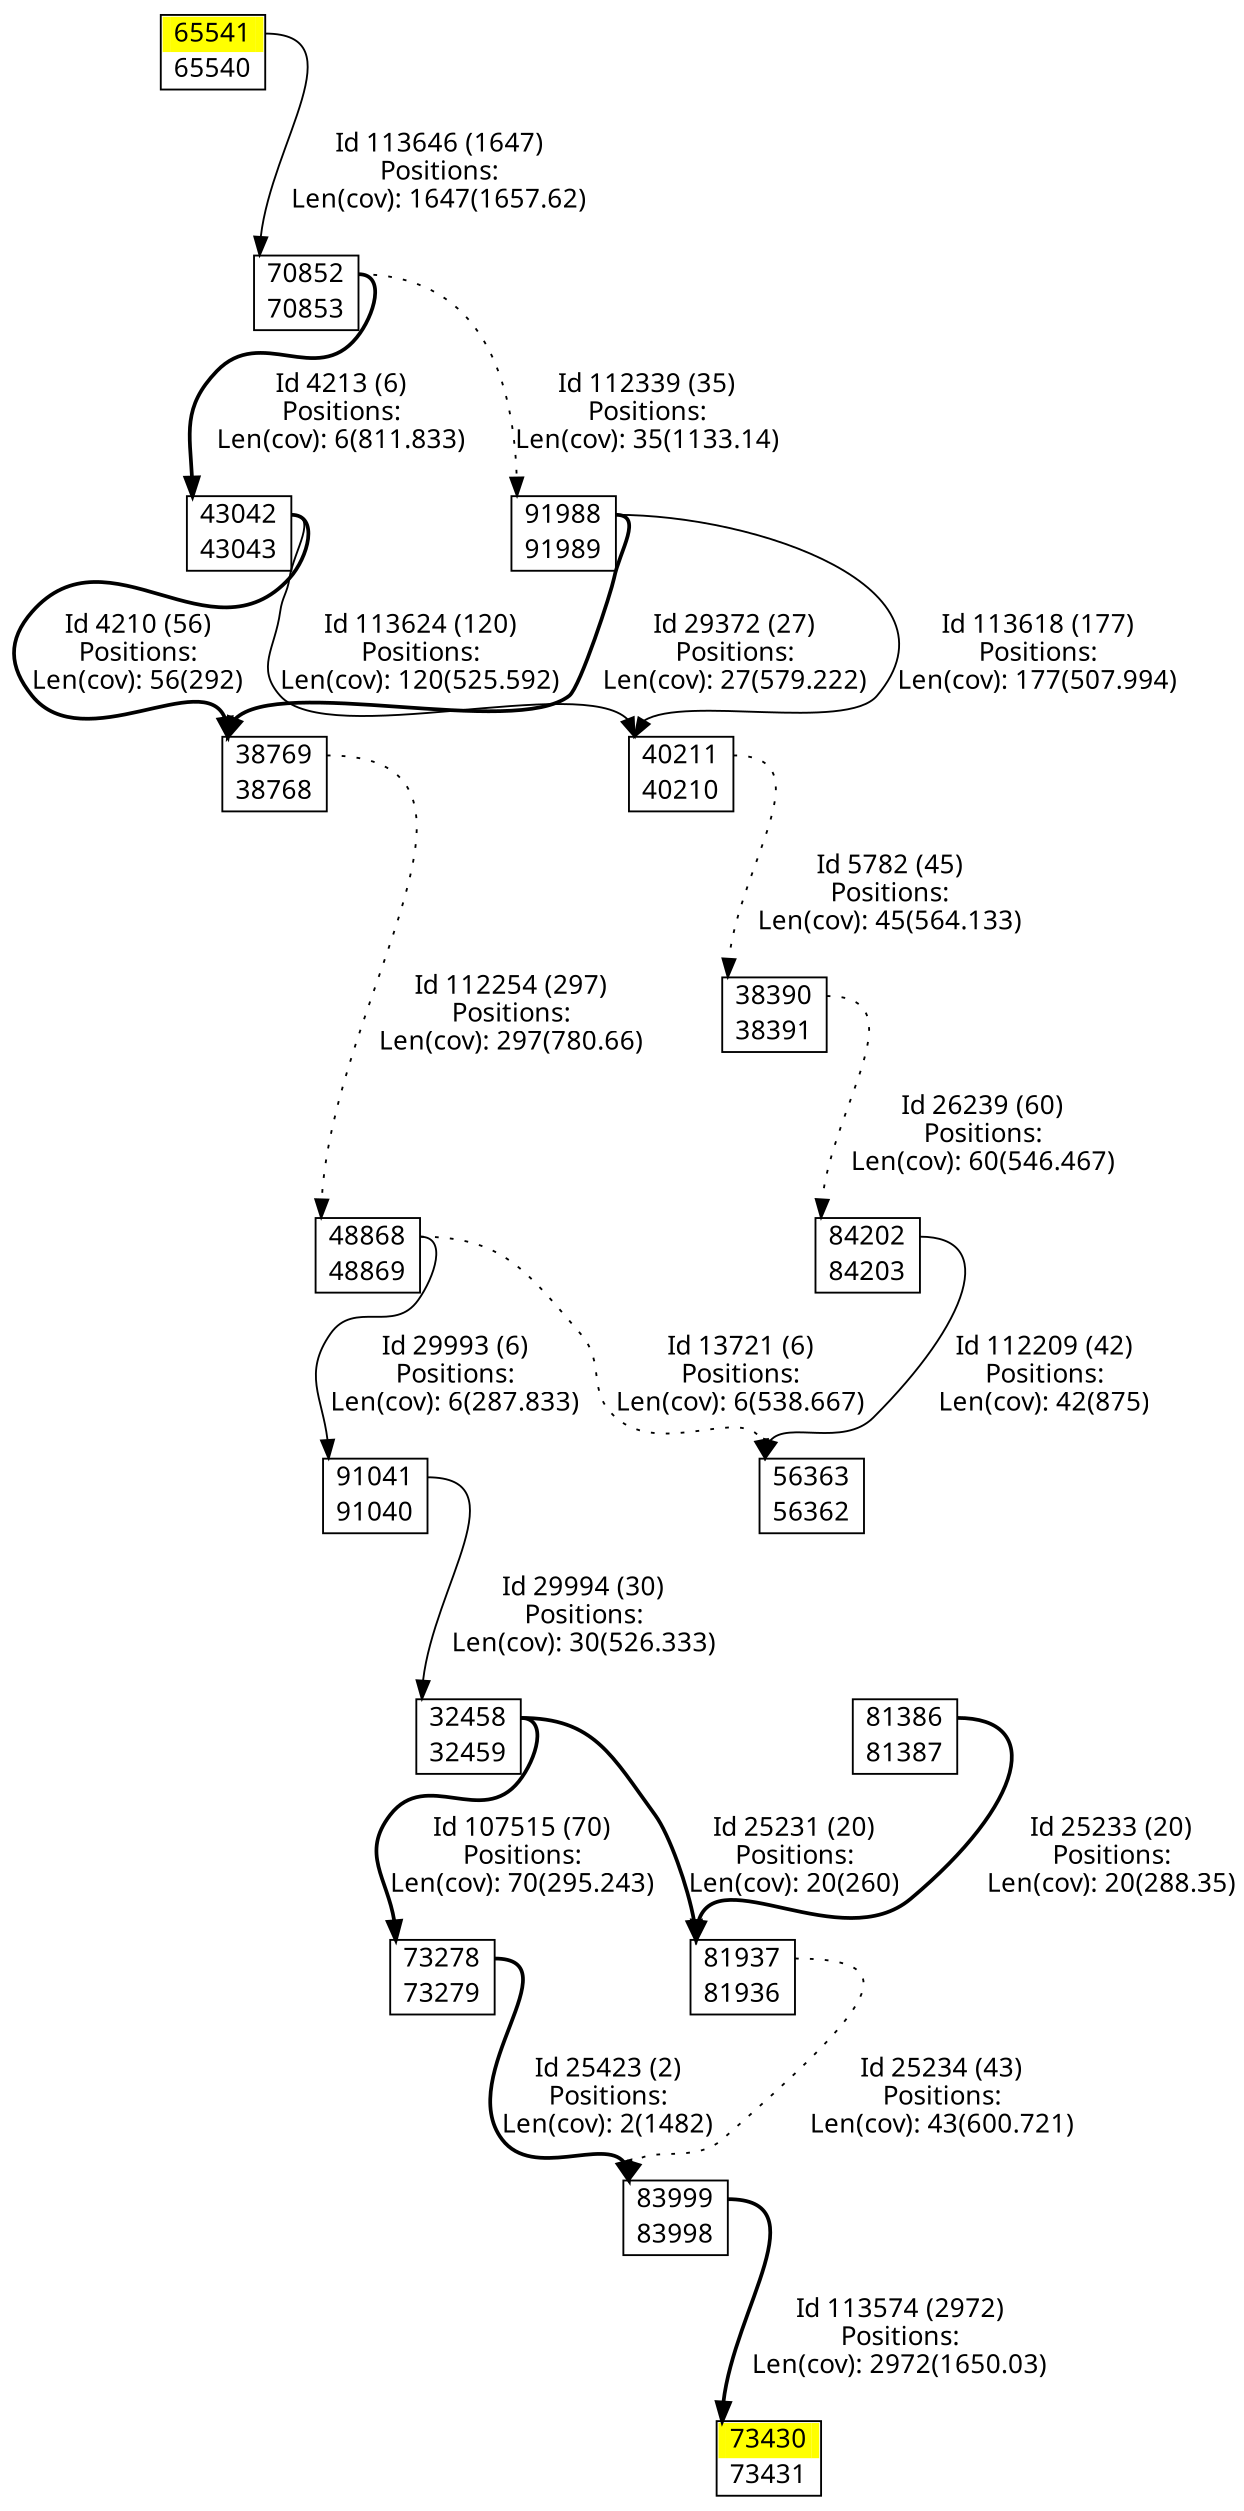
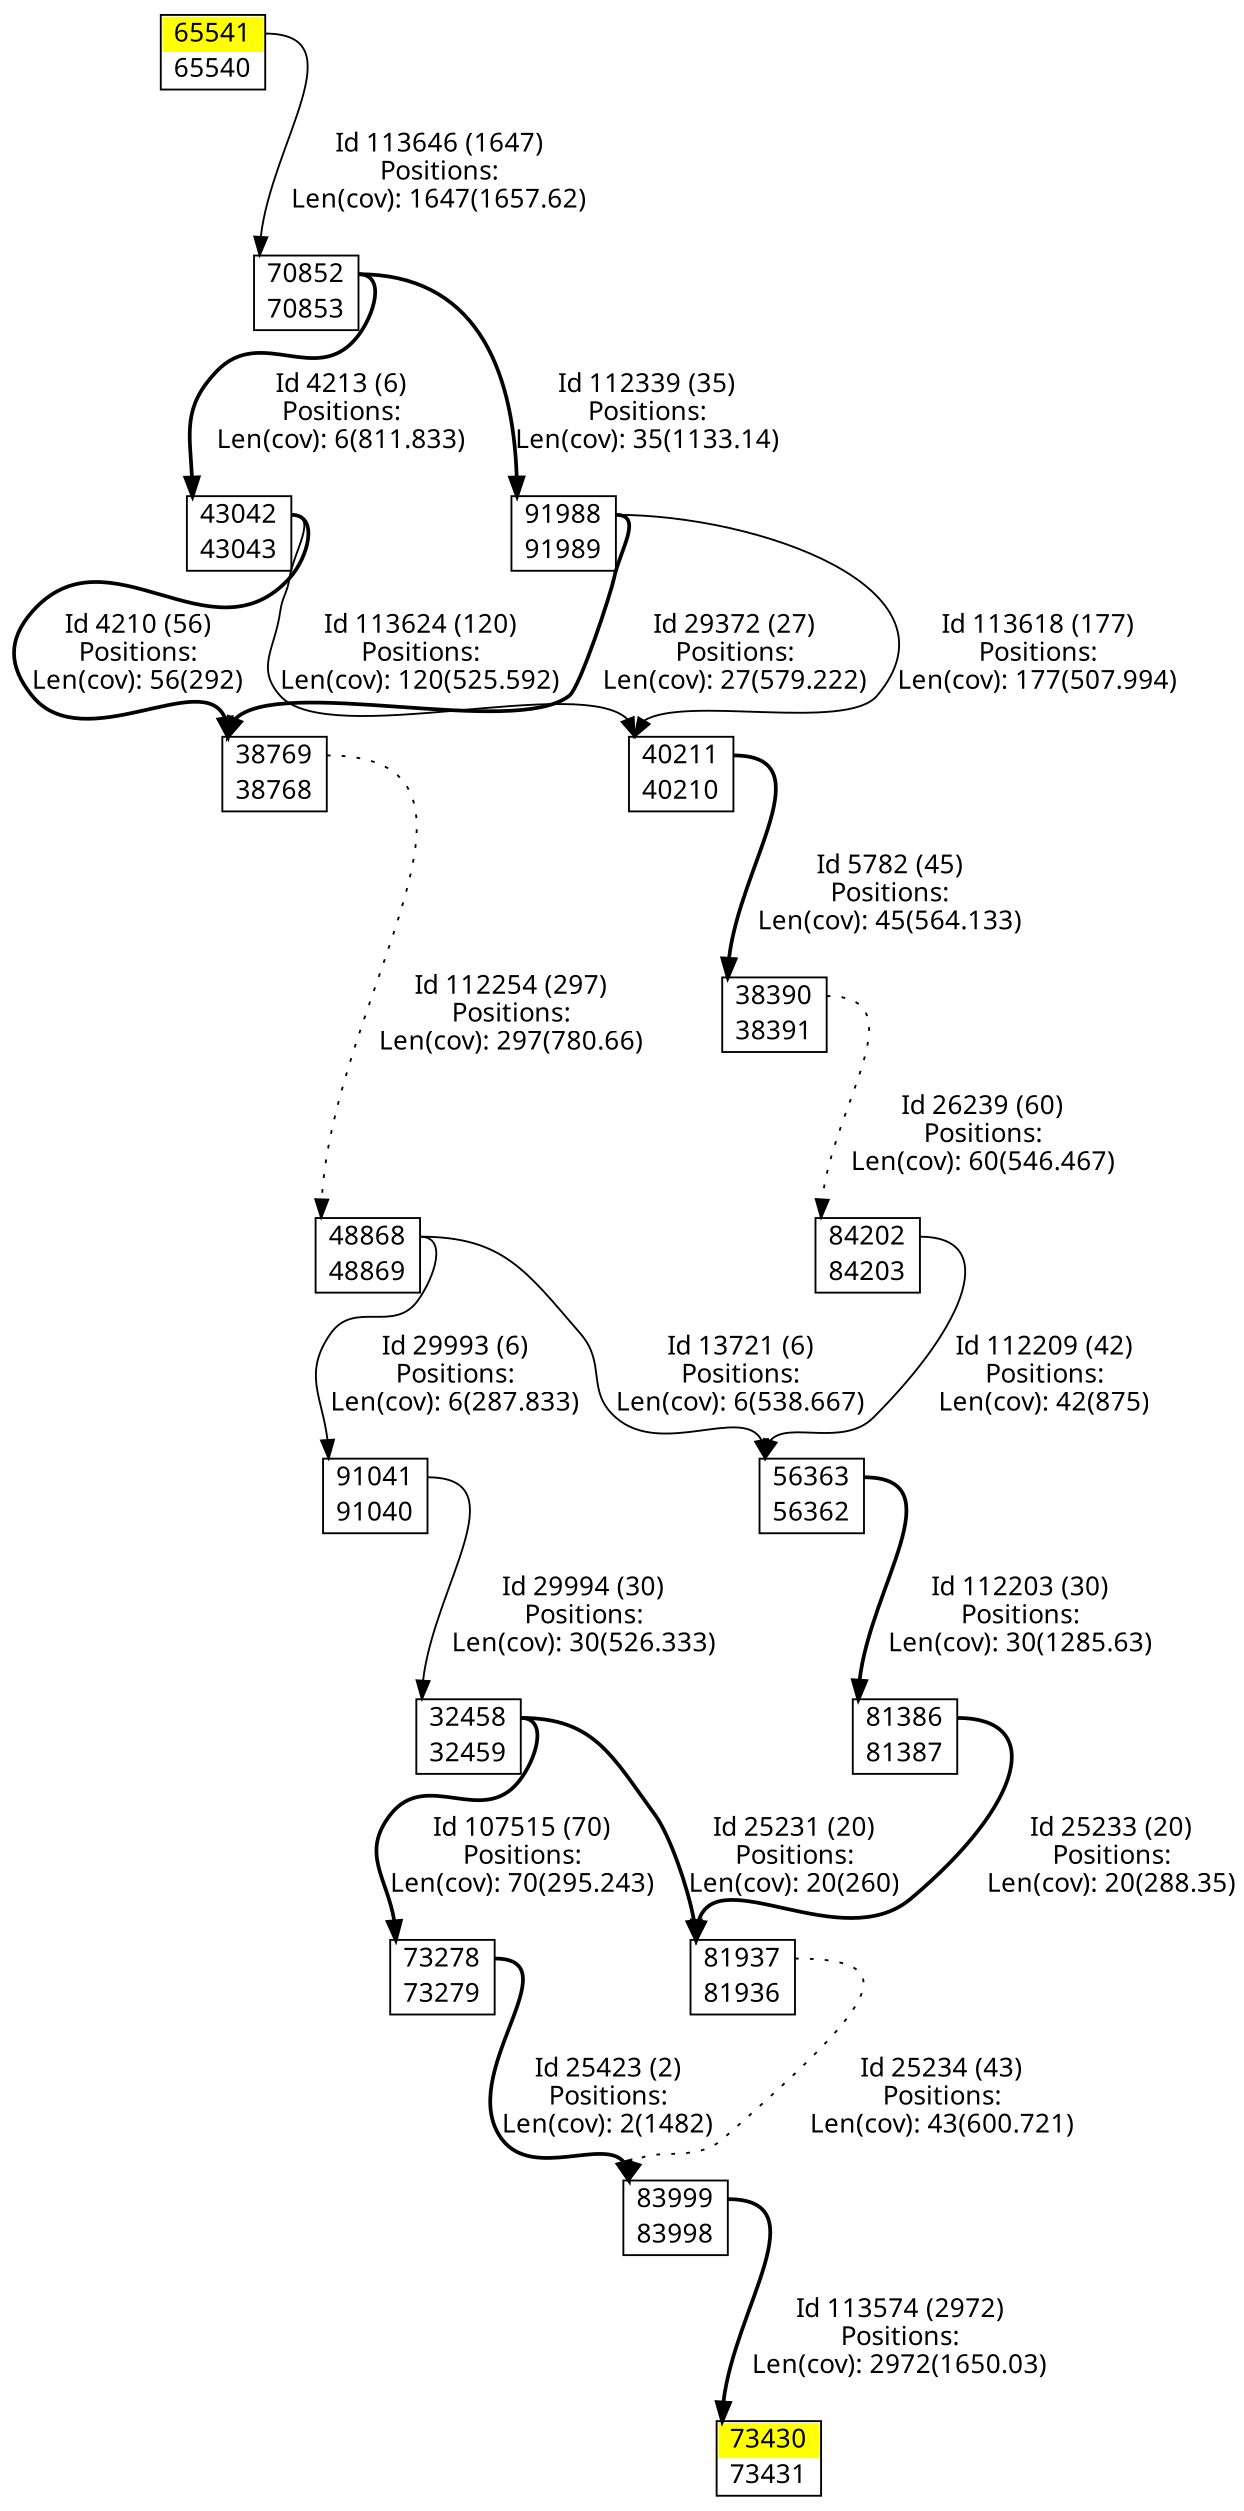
(482, 338) -> (482, 338)
(762, 845) -> (762, 845)
(593, 1355) -> (593, 1355)
none -> (893, 1567)
